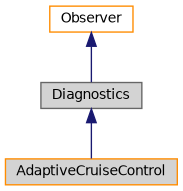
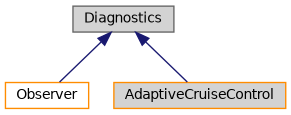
(91, 64) -> (80, 62)
